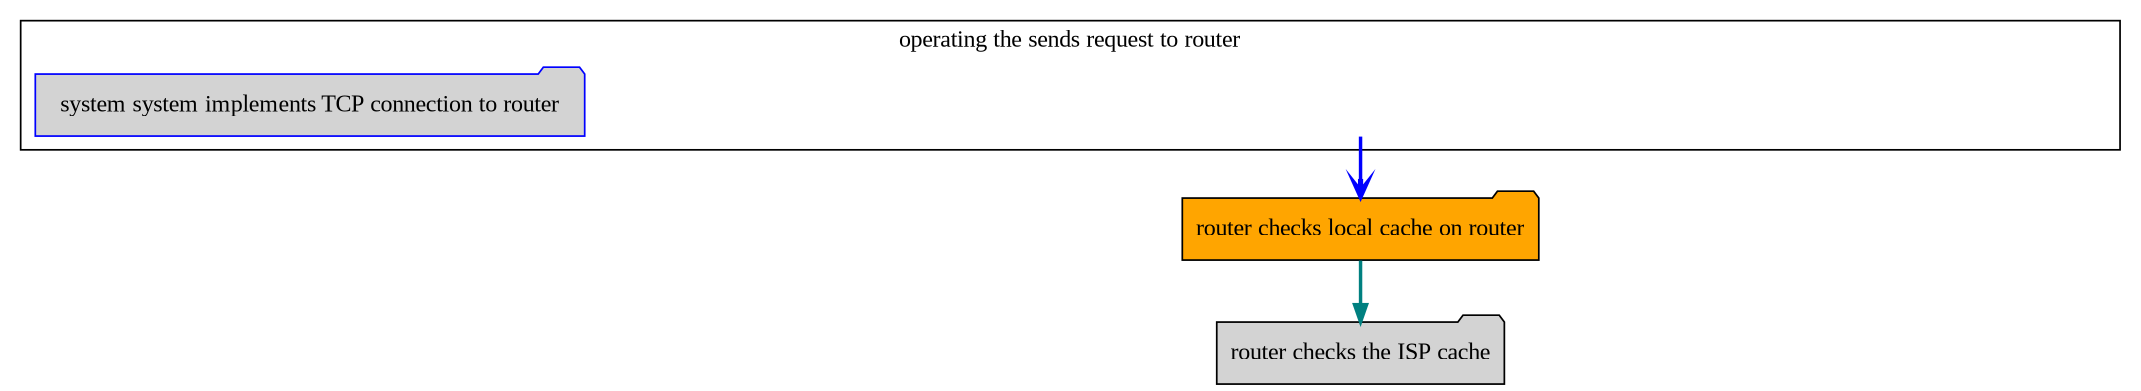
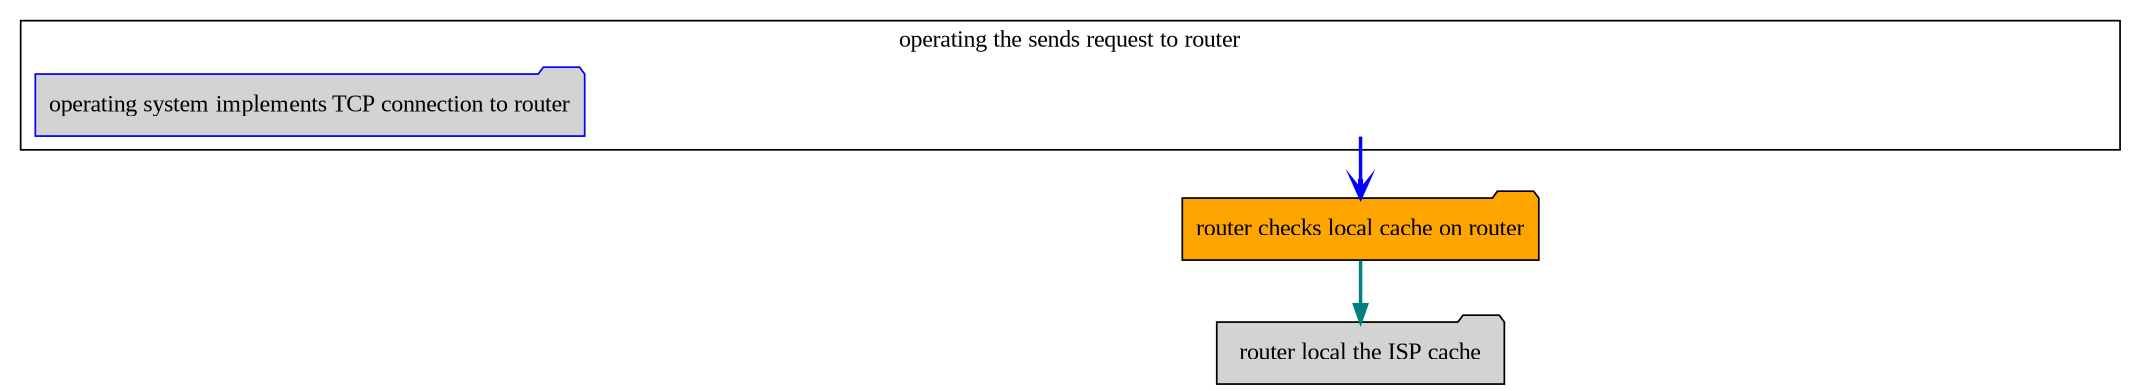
(310, 105) -> (310, 105)
(1361, 353) -> (1361, 353)
